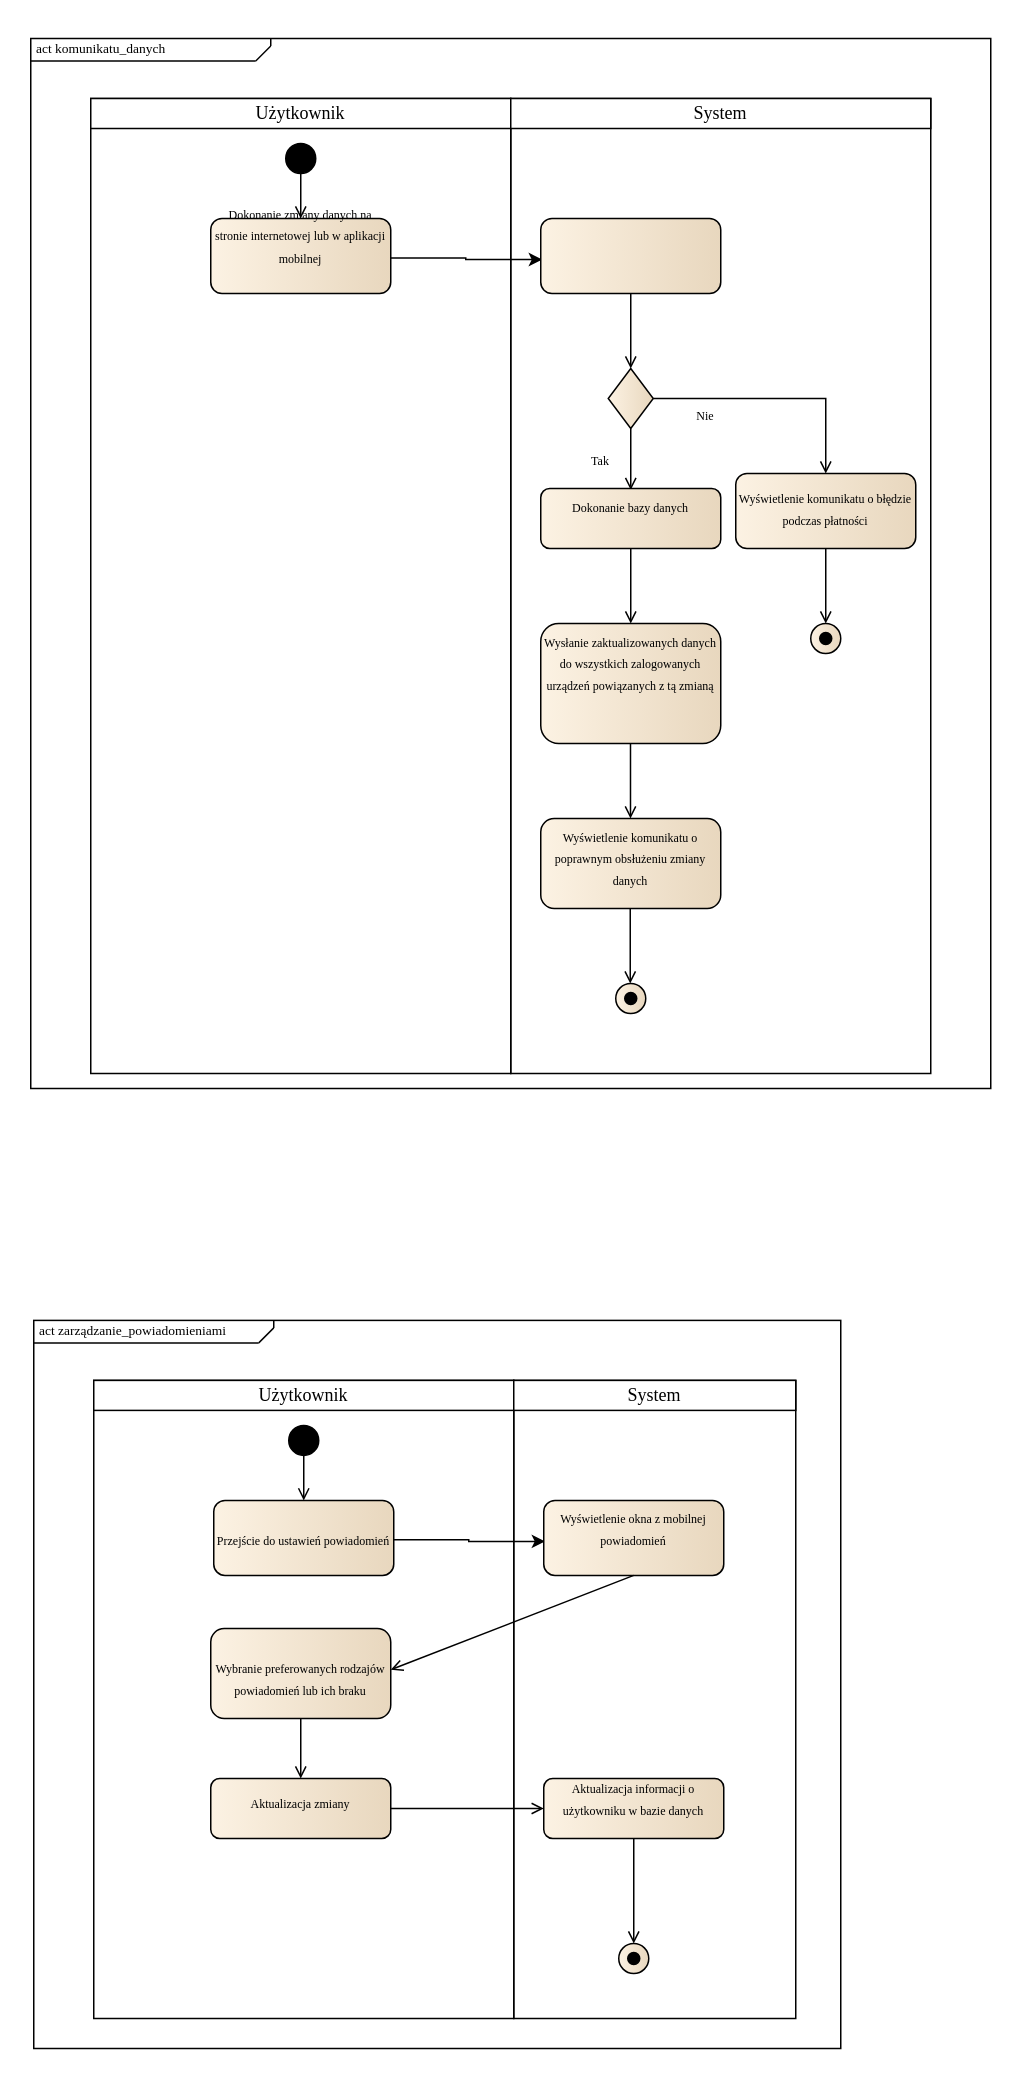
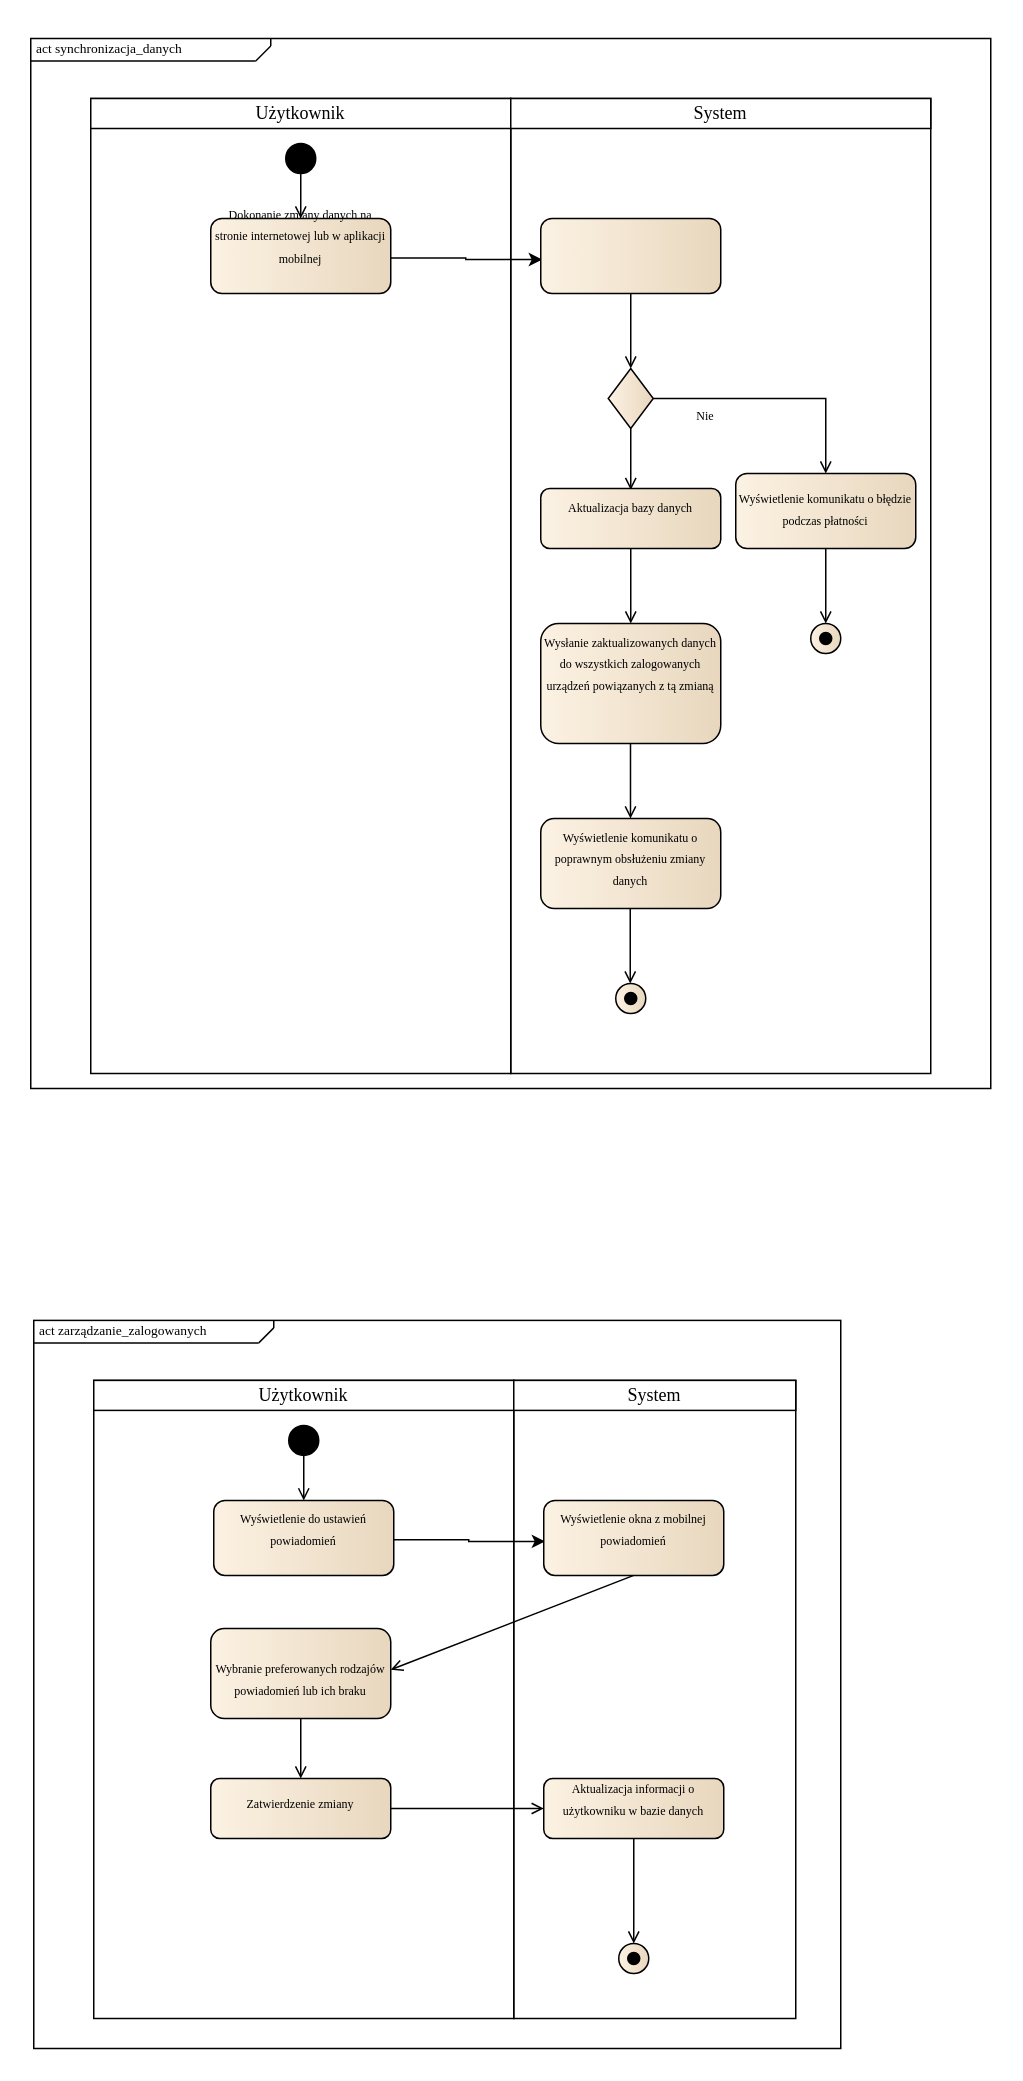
(138, 45) -> (158, 45)
(601, 458) -> none
(631, 494) -> (631, 494)
(164, 1317) -> (164, 1317)
(304, 1527) -> (304, 1527)
(301, 1800) -> (301, 1790)
